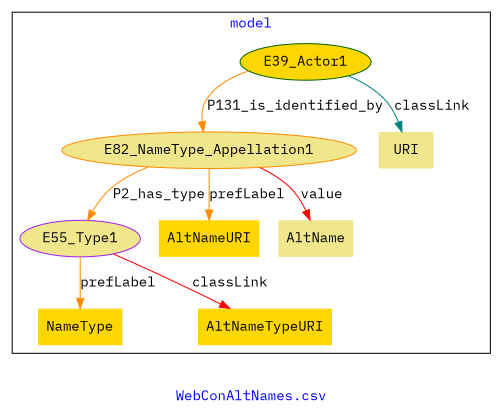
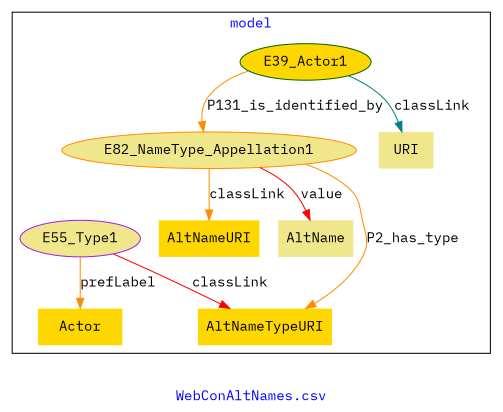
(116, 184) -> (365, 230)
(247, 194) -> (247, 194)
(80, 327) -> (80, 327)
